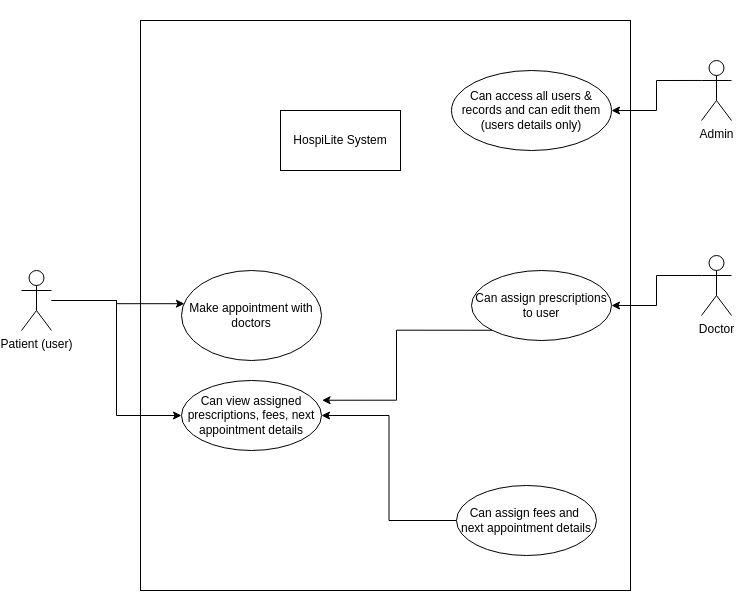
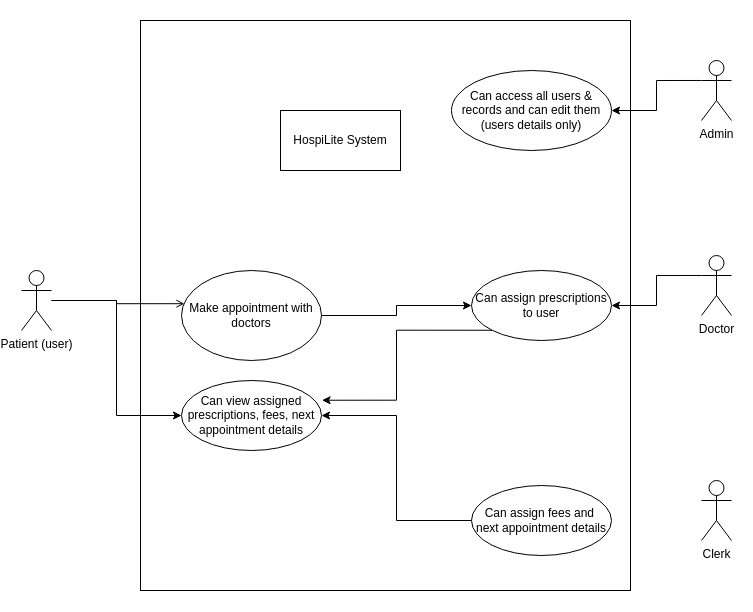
(176, 304) -> (177, 304)
none -> (397, 315)
none -> (717, 511)
(527, 521) -> (542, 521)
